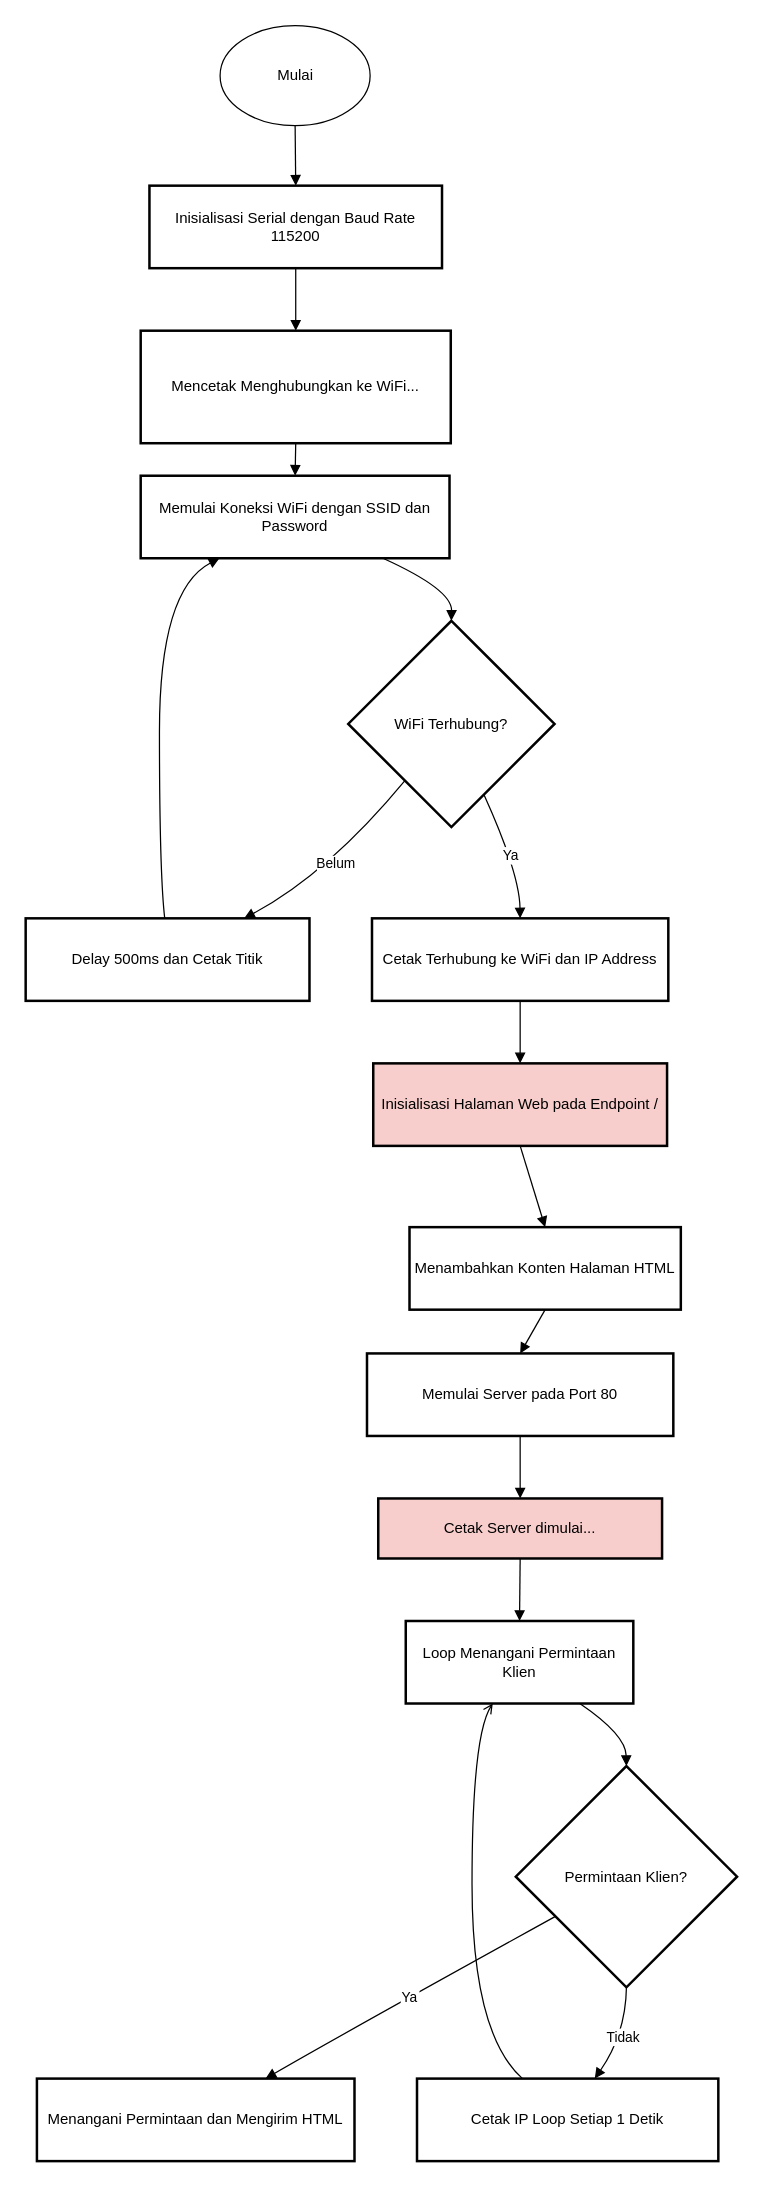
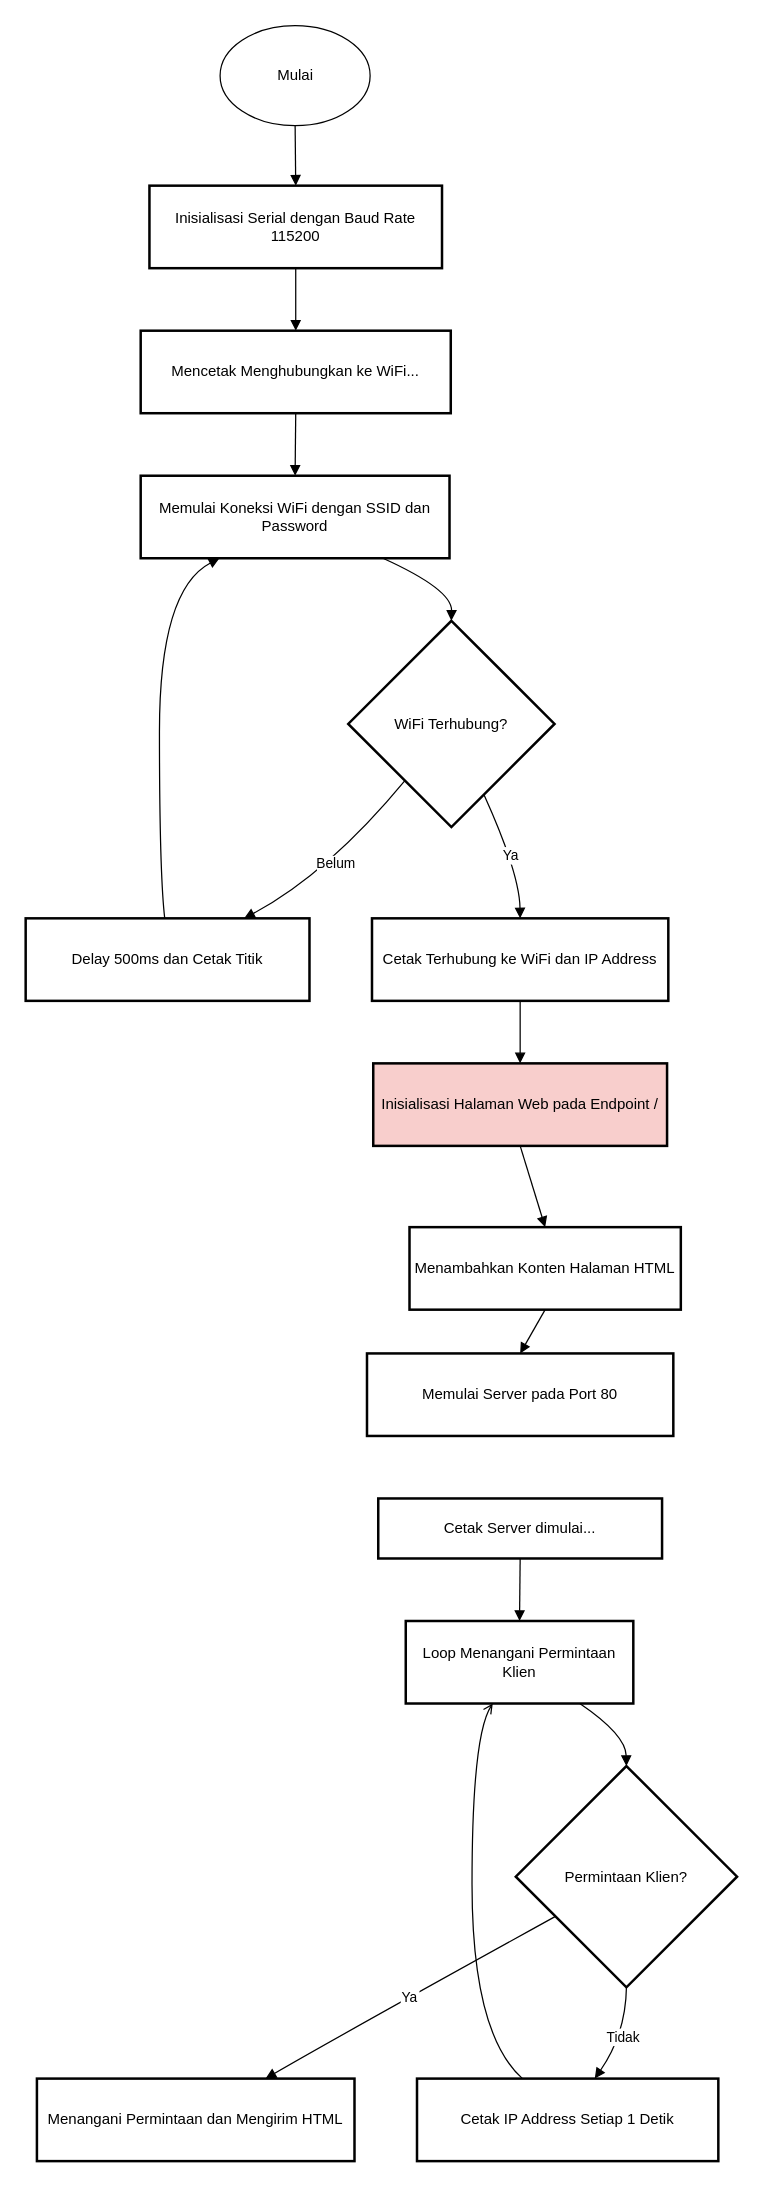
(296, 387) -> (296, 372)
(520, 1462) -> none
(520, 1528) -> (520, 1528)
(568, 2119) -> (568, 2119)
